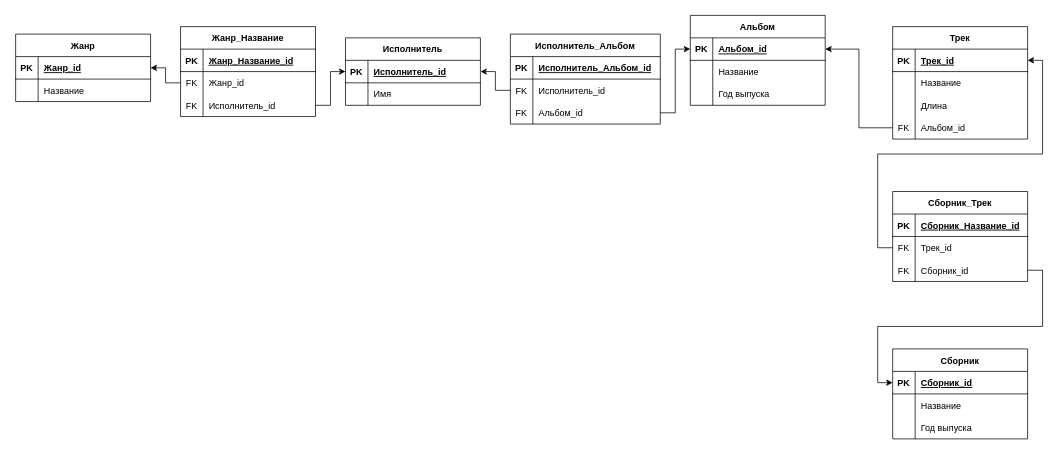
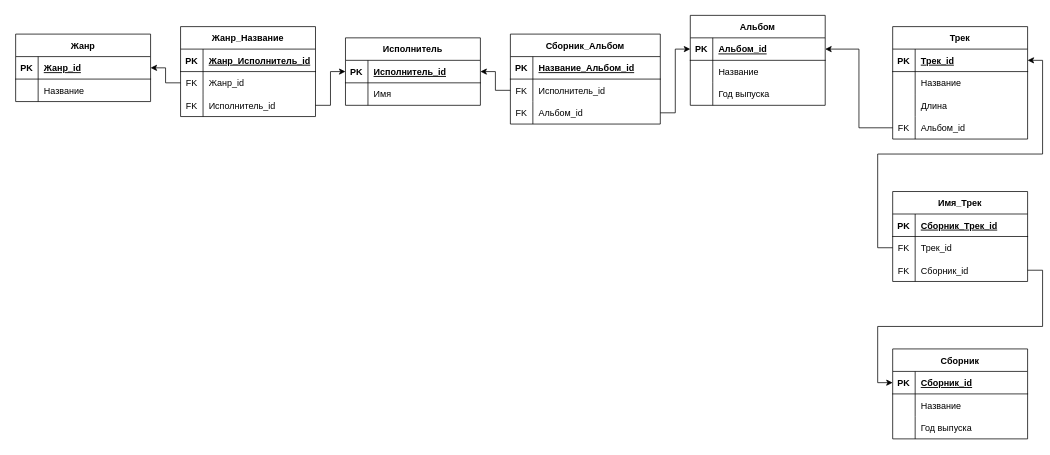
(585, 46) -> (585, 46)
(248, 61) -> (255, 61)
(590, 68) -> (583, 68)
(960, 203) -> (960, 203)
(968, 226) -> (958, 226)
